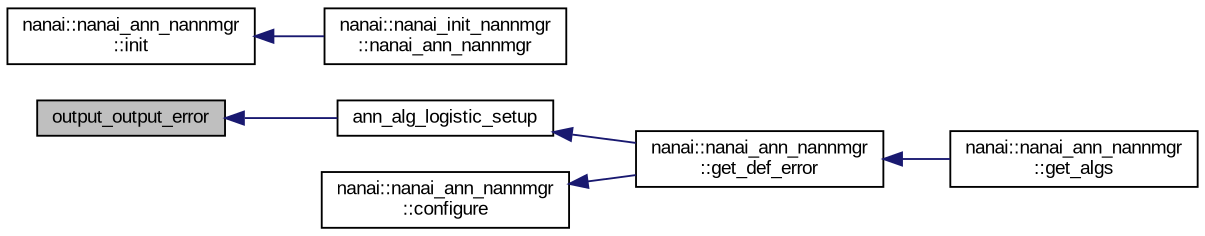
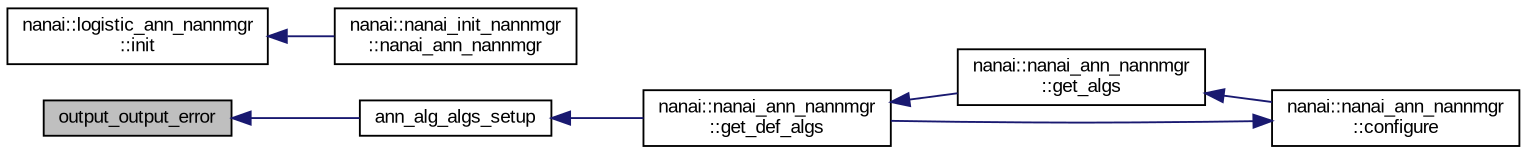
(131, 36) -> (138, 36)
none -> (1248, 99)
(445, 118) -> (456, 118)
(760, 159) -> (767, 118)
